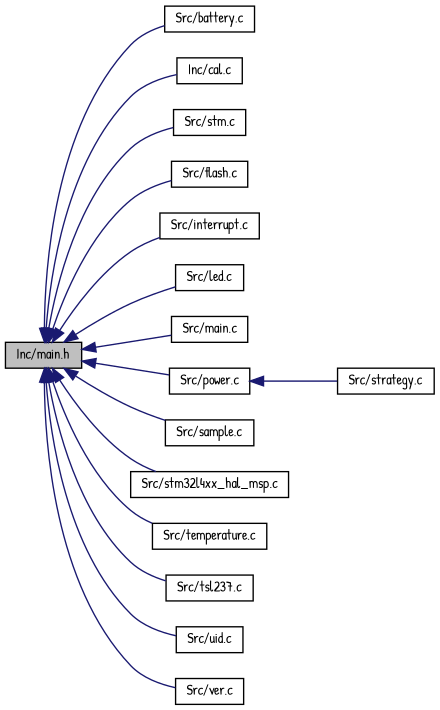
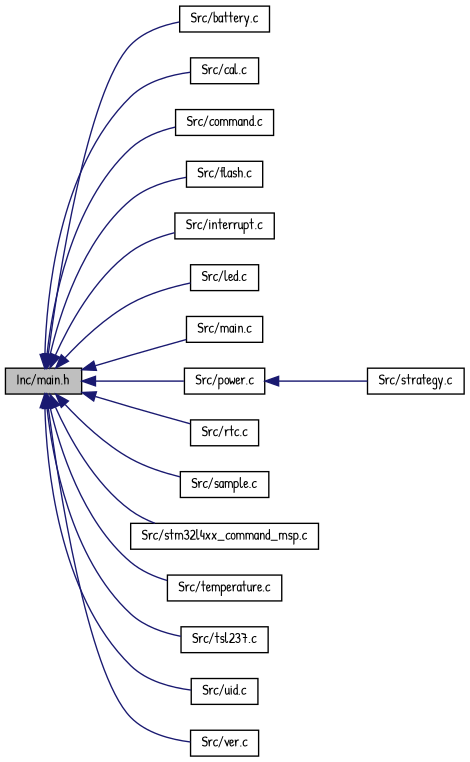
(210, 71) -> (225, 71)
(210, 122) -> (225, 122)
none -> (225, 433)
(210, 485) -> (225, 536)
